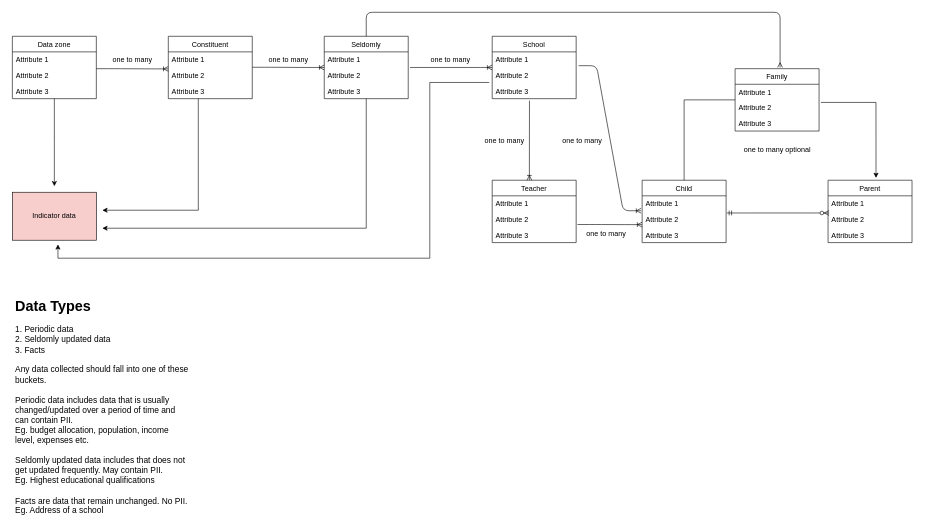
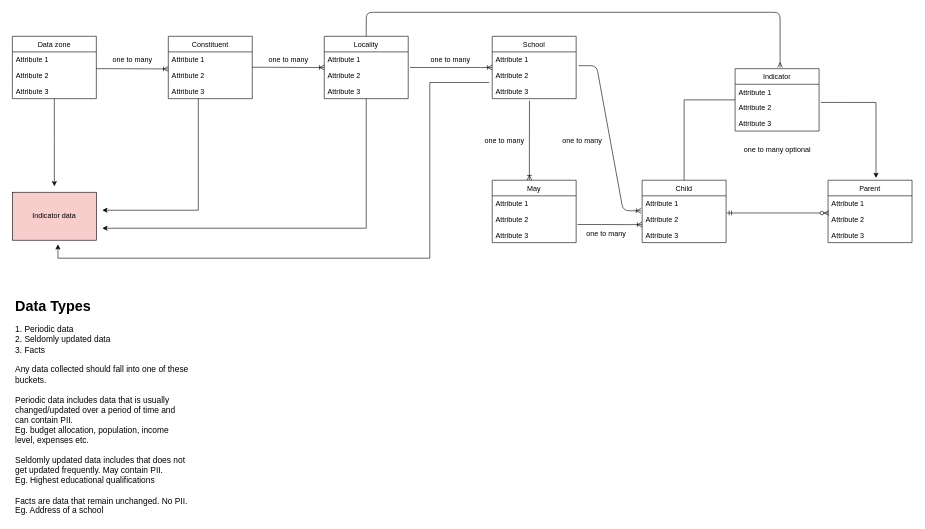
(366, 44) -> (366, 44)
(777, 77) -> (777, 77)
(534, 188) -> (534, 188)
